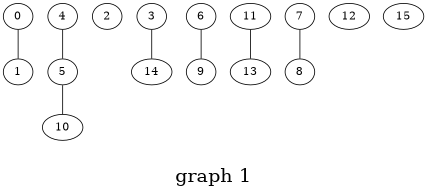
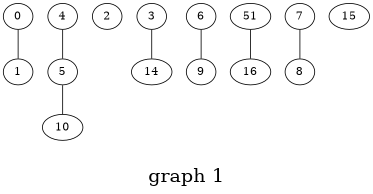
(251, 16) -> (251, 16)
(349, 16) -> none
(251, 72) -> (251, 72)
